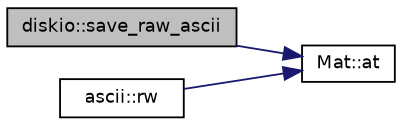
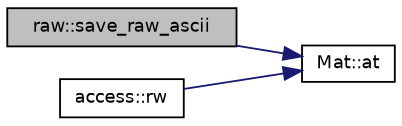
(122, 27) -> (122, 27)
(122, 98) -> (122, 98)
